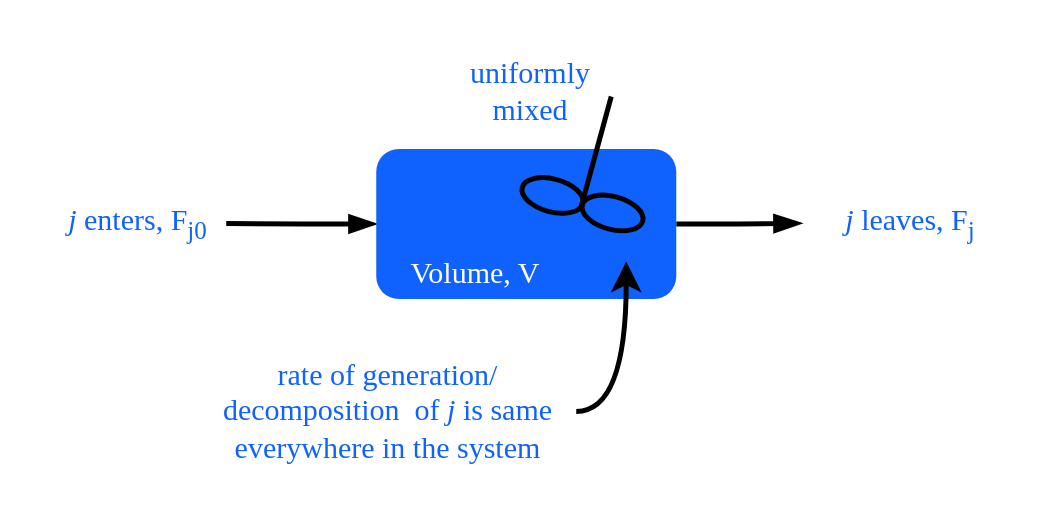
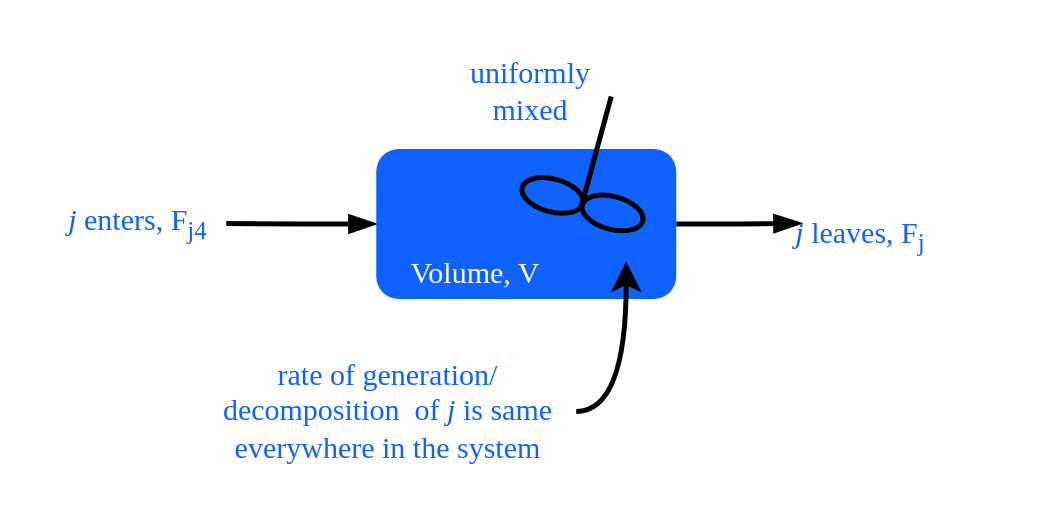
(139, 224) -> (139, 224)
(910, 224) -> (860, 236)
